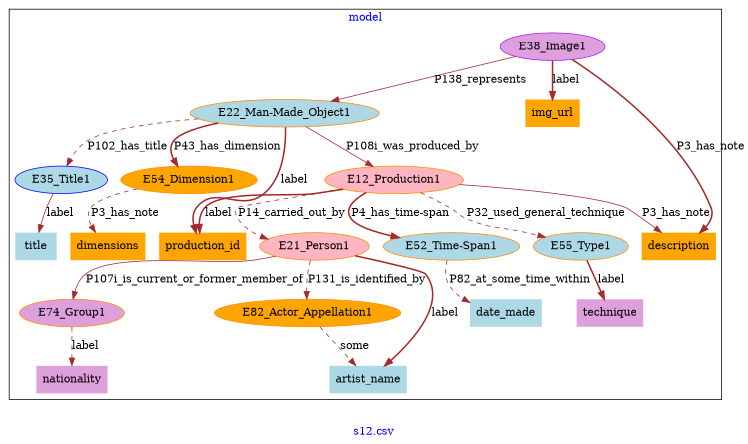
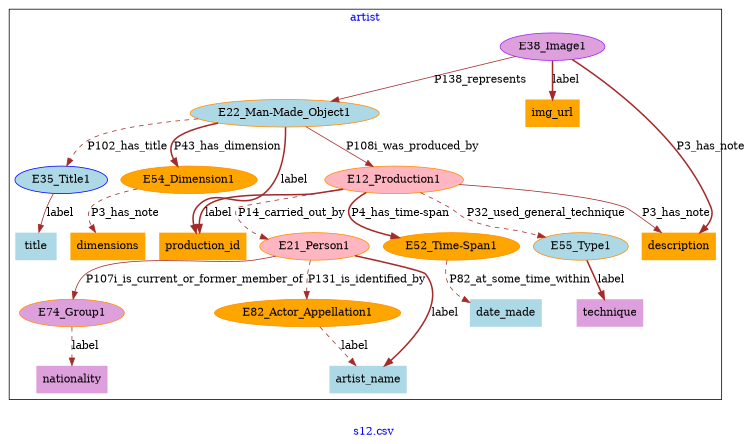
(365, 18) -> (365, 18)
(452, 246) -> (452, 246)
(355, 346) -> (355, 346)
